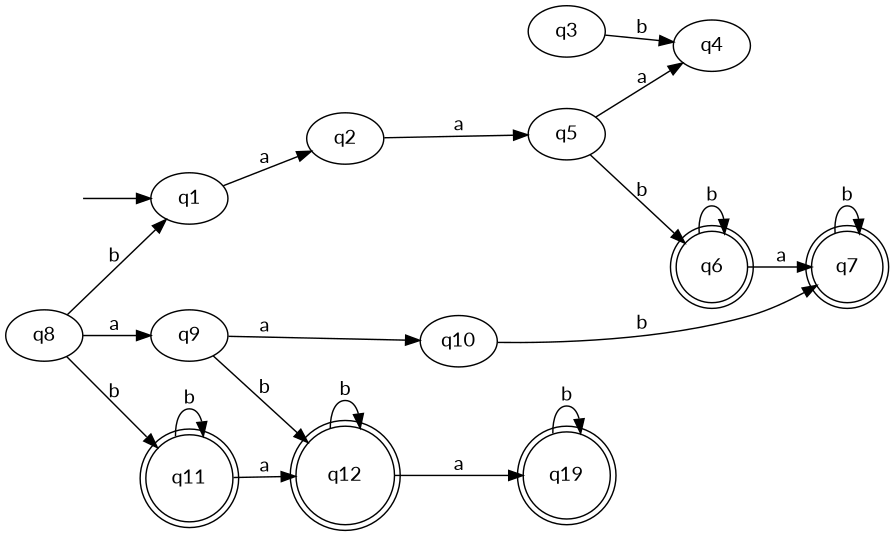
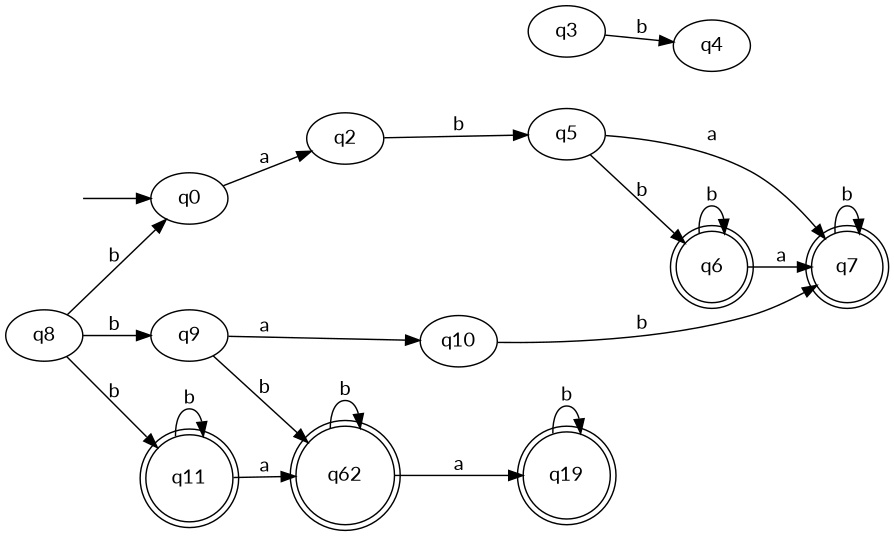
(633, 94) -> (721, 159)
(459, 125) -> (459, 125)
(189, 198) -> (189, 198)
(114, 325) -> (114, 325)
(345, 475) -> (345, 475)
